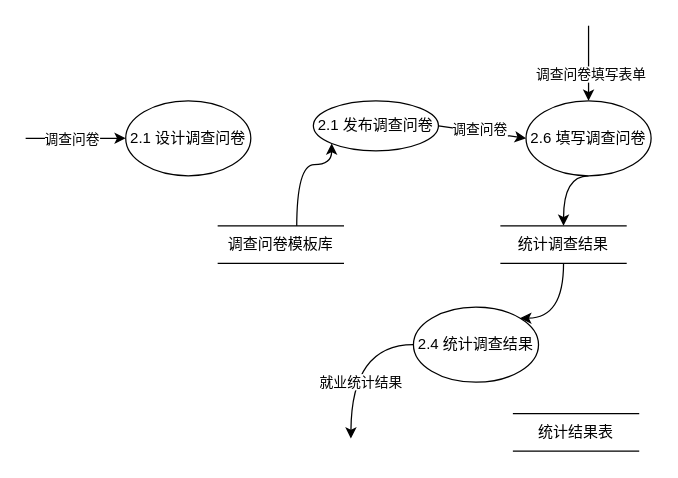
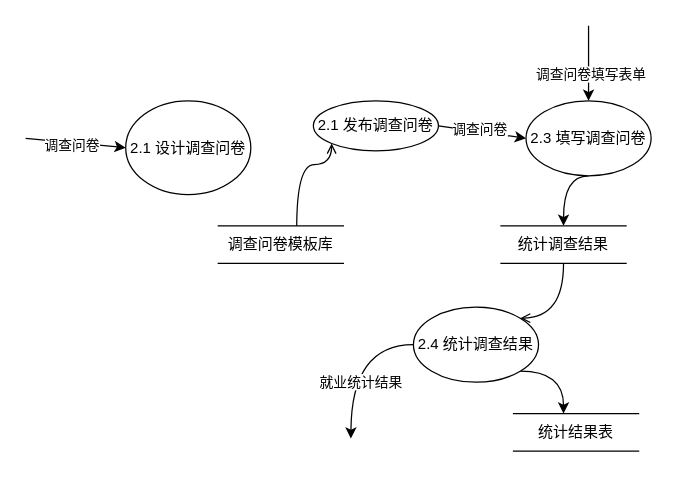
(188, 138) -> (188, 148)
(588, 138) -> (588, 138)
(329, 160) -> (329, 157)
(549, 310) -> (547, 310)
none -> (549, 378)
